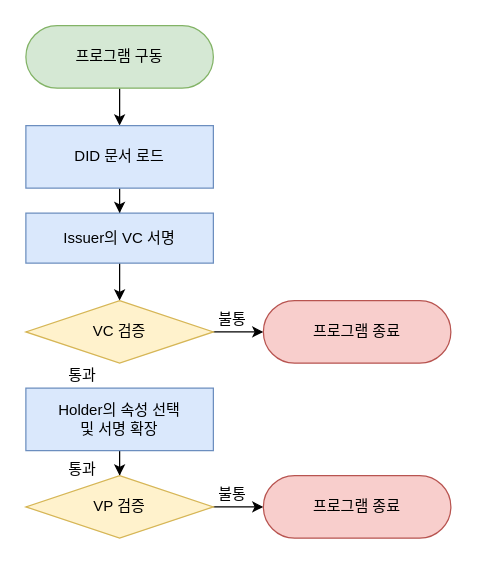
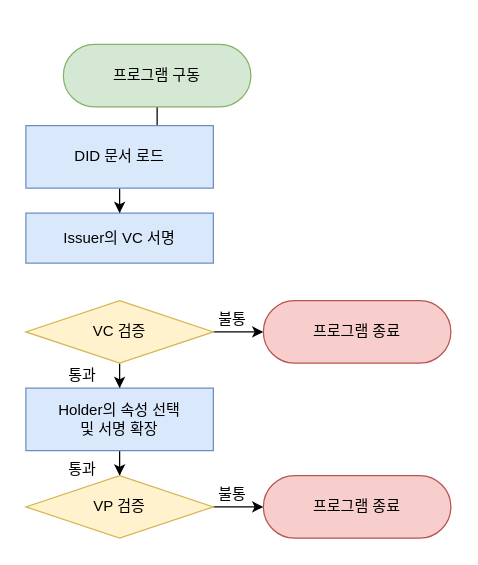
(119, 57) -> (157, 76)
(119, 286) -> none
none -> (119, 380)
